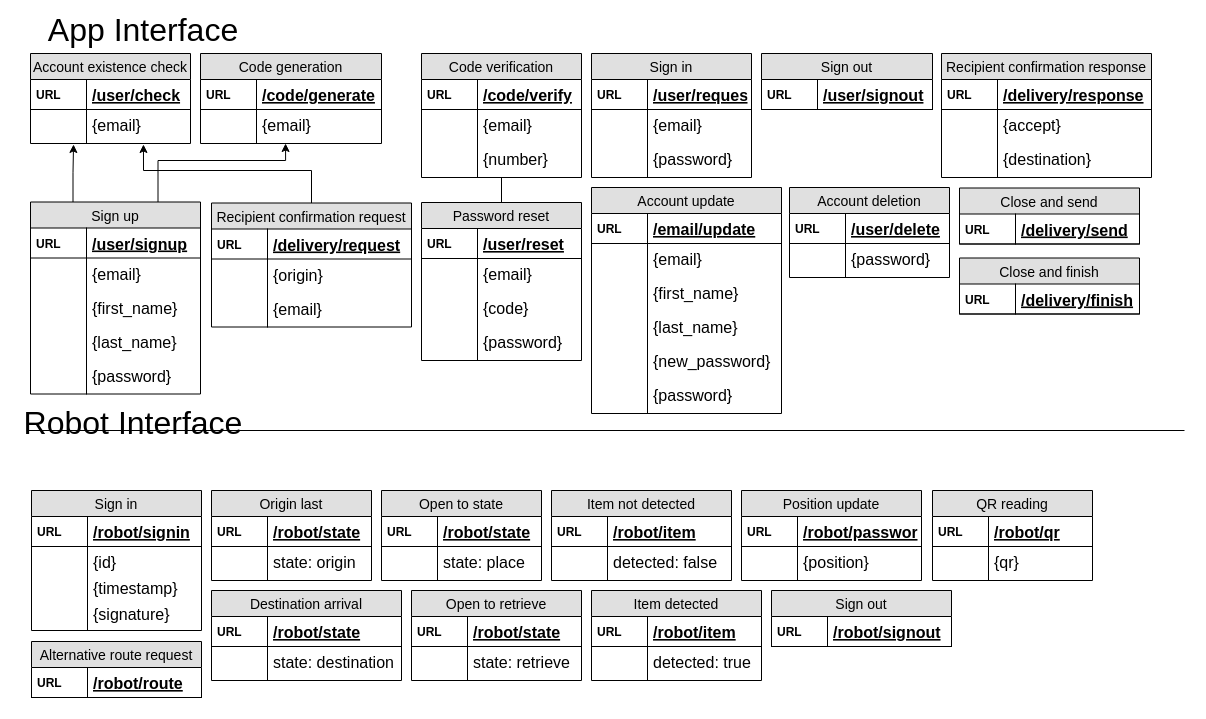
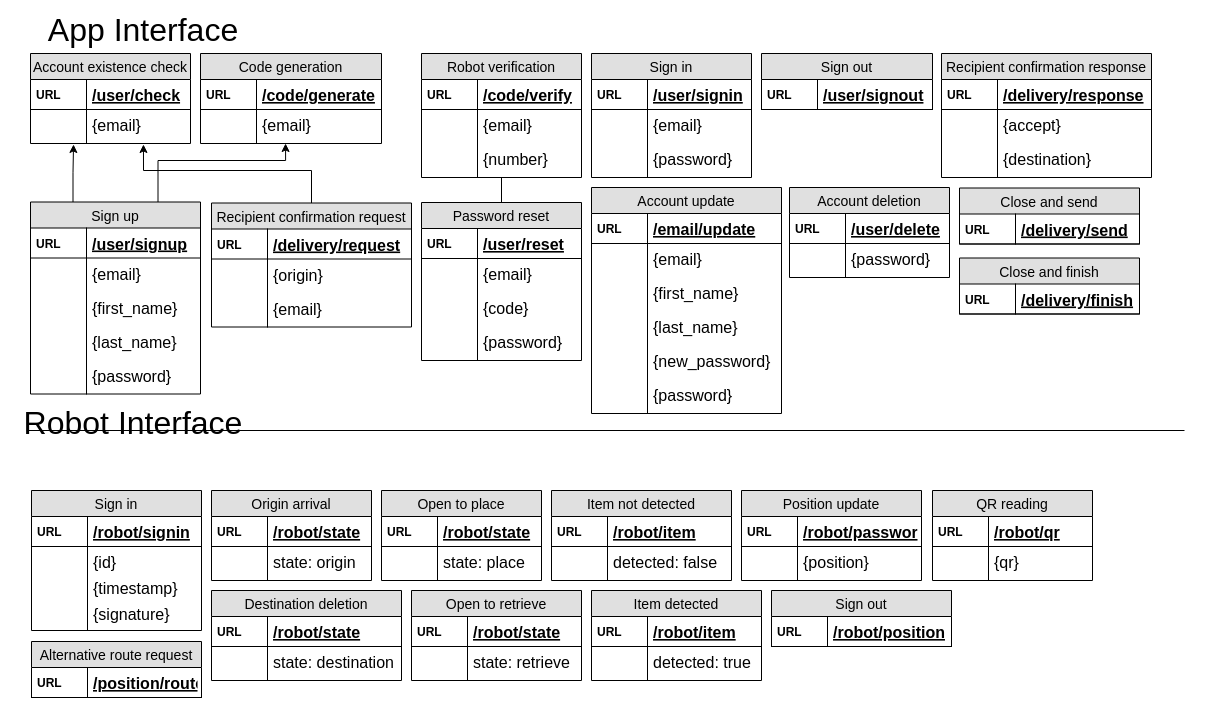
(501, 67) -> (501, 67)
(711, 96) -> (703, 96)
(291, 504) -> (291, 504)
(461, 504) -> (461, 504)
(306, 604) -> (306, 604)
(894, 633) -> (896, 633)
(147, 684) -> (156, 684)
